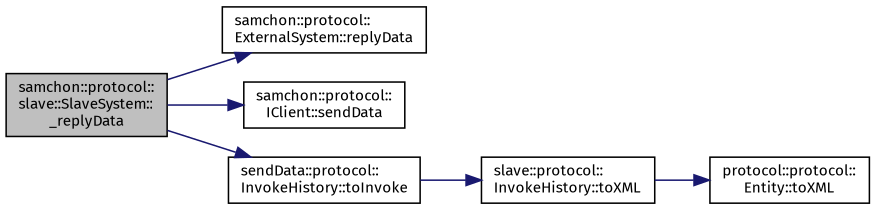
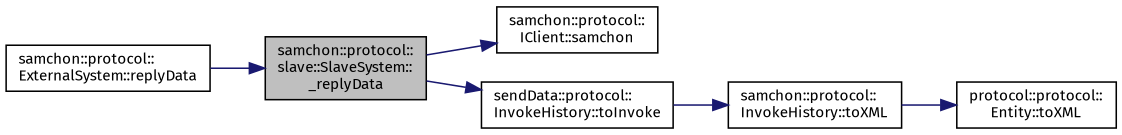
(202, 69) -> (230, 68)
(324, 105) -> (577, 30)
(568, 180) -> (815, 105)
